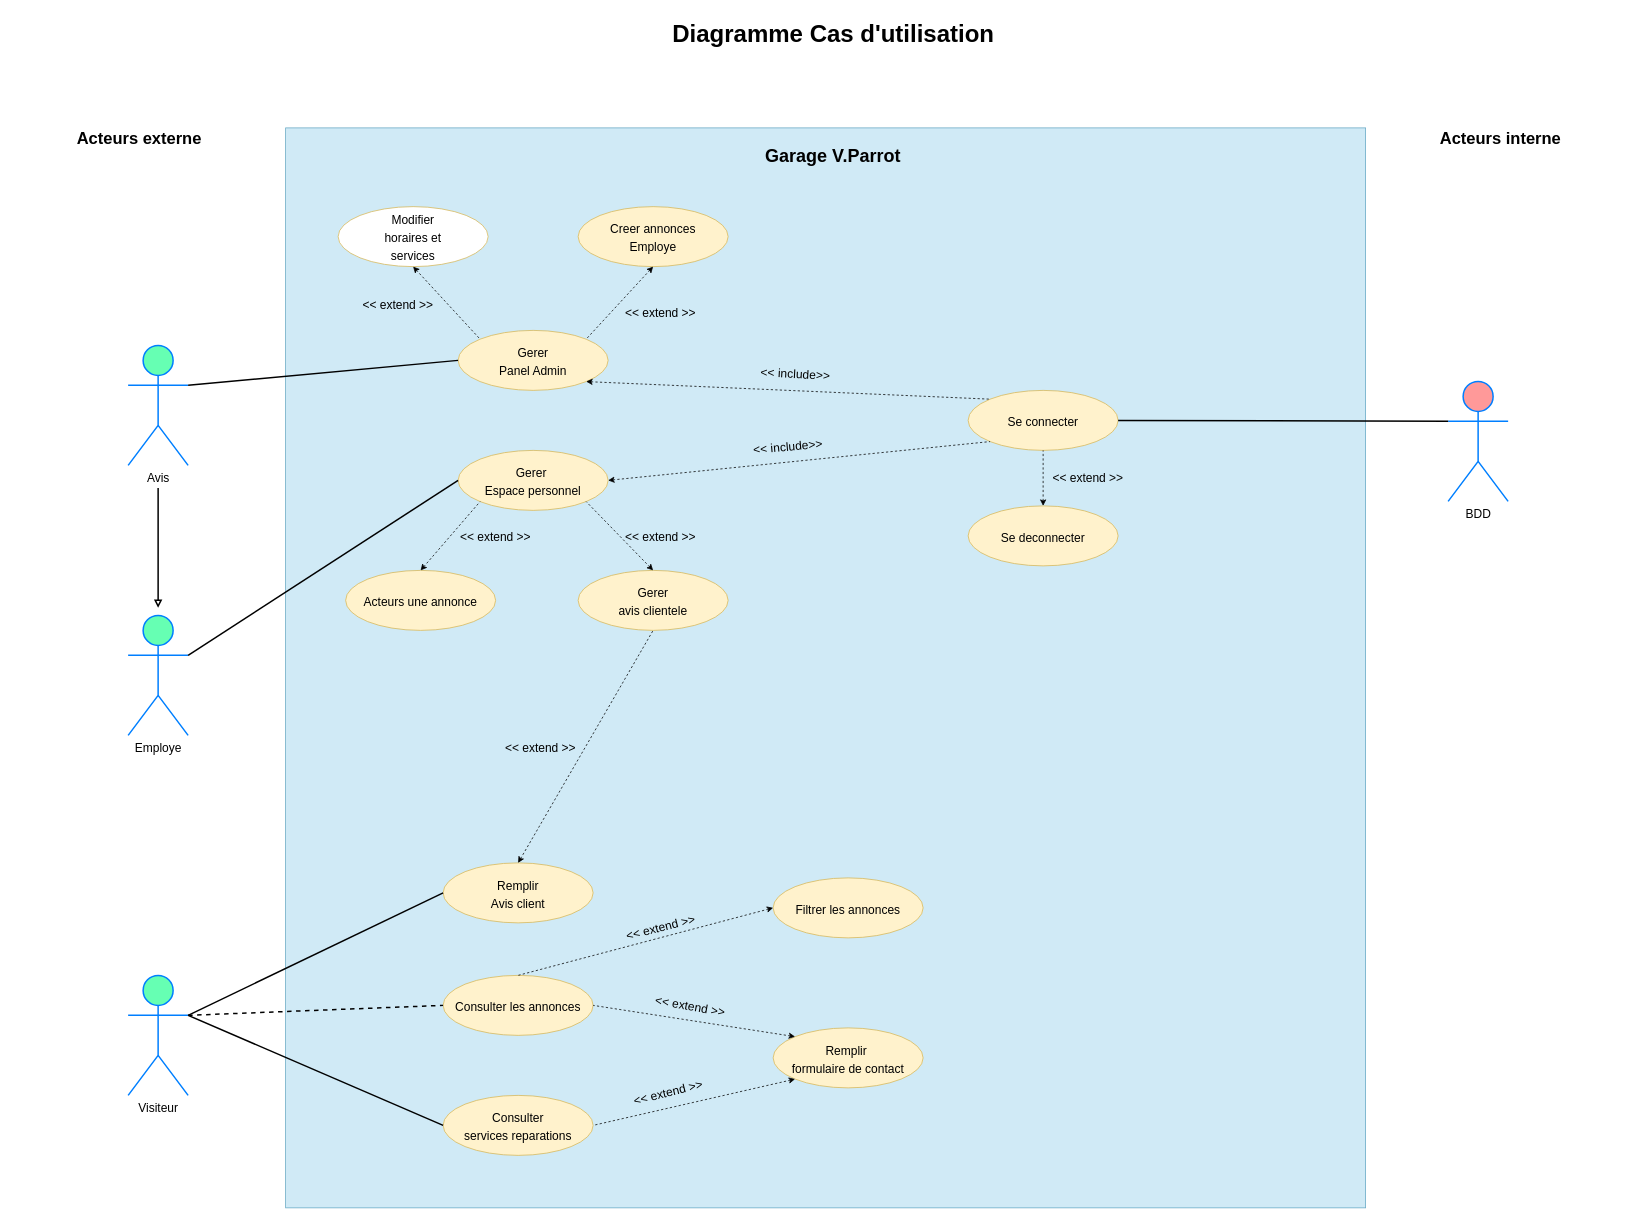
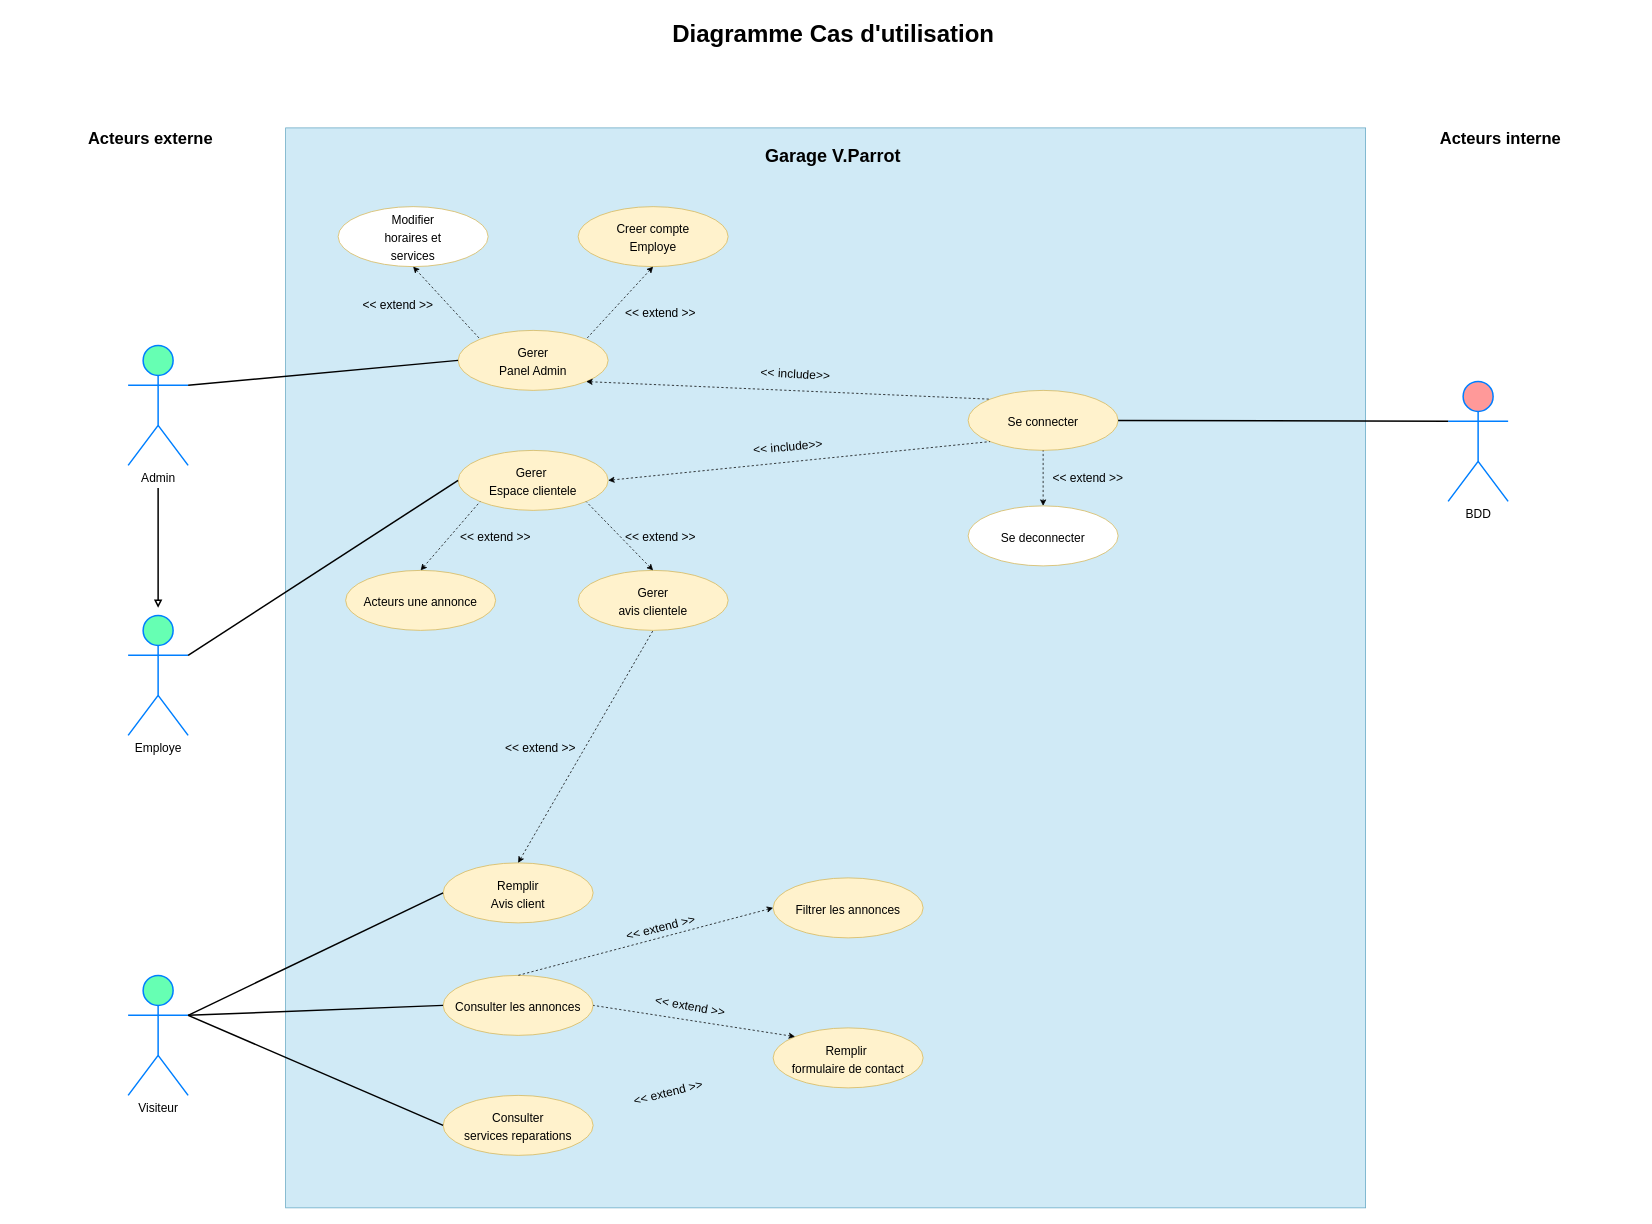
(139, 139) -> (150, 139)
(653, 237) -> (653, 237)
(158, 476) -> (158, 476)
(533, 480) -> (533, 480)
(1043, 536) -> (1043, 536)
(315, 1010) -> (315, 1010)
(693, 1103) -> none
